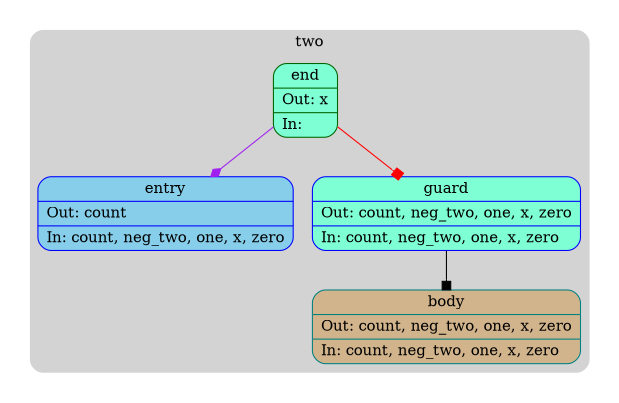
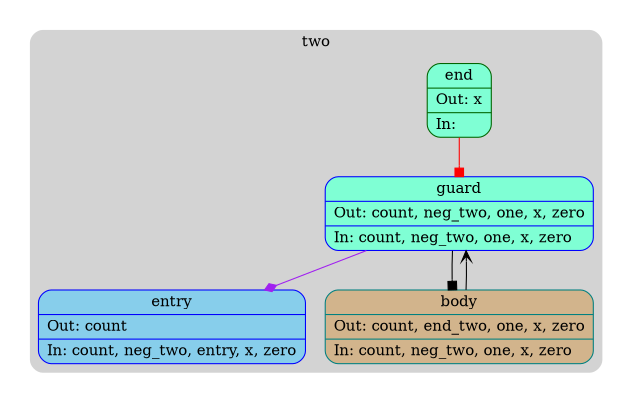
(247, 148) -> (321, 268)
(166, 238) -> (172, 351)
none -> (466, 276)
(446, 326) -> (459, 326)
